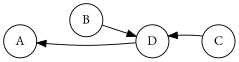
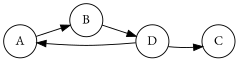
none -> (49, 32)
(190, 35) -> (181, 47)
